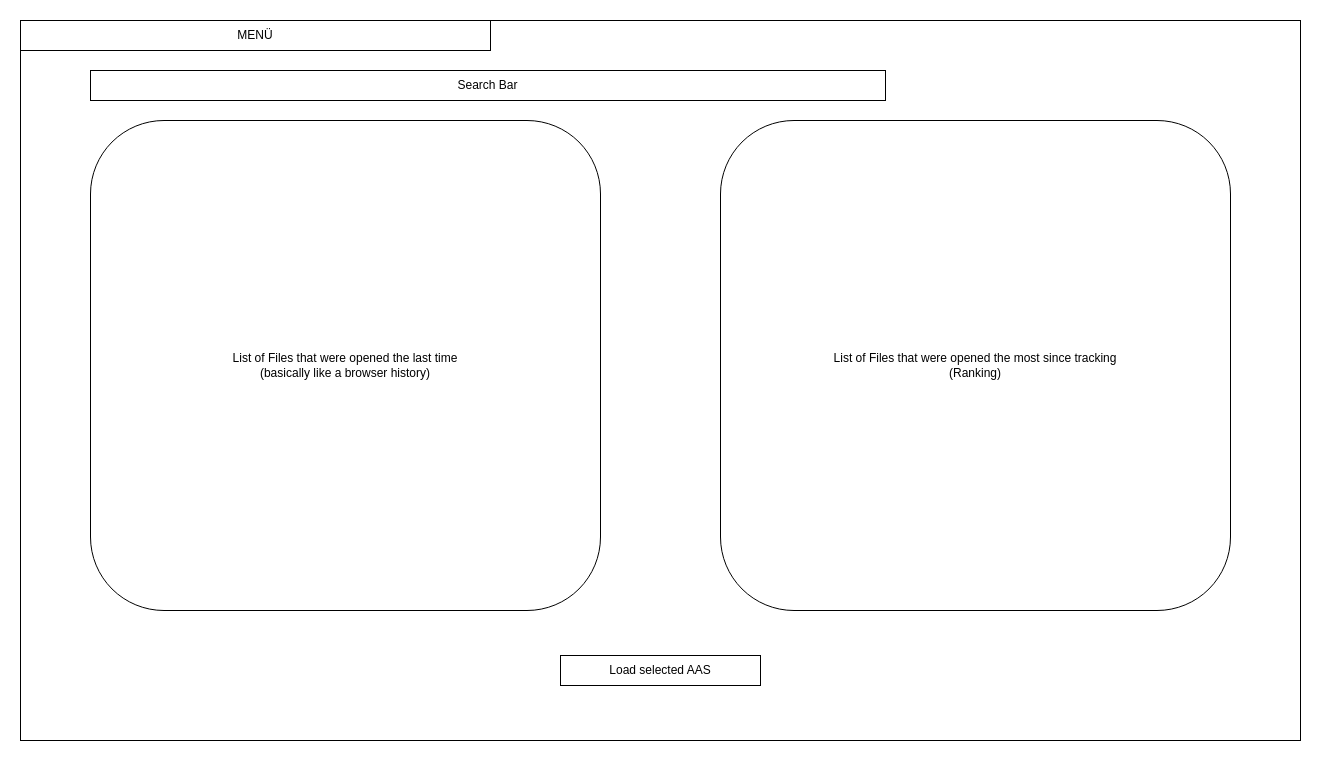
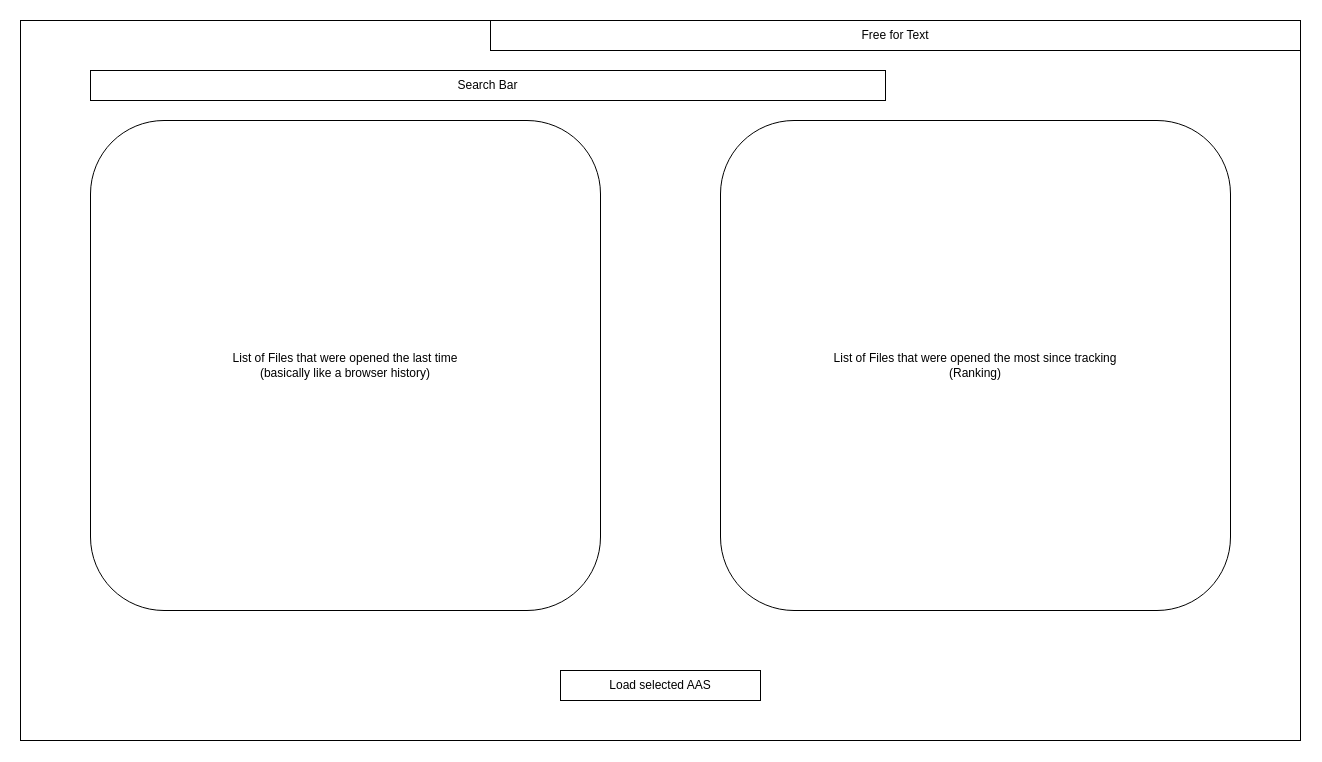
(256, 36) -> none
none -> (896, 36)
(661, 671) -> (661, 686)
